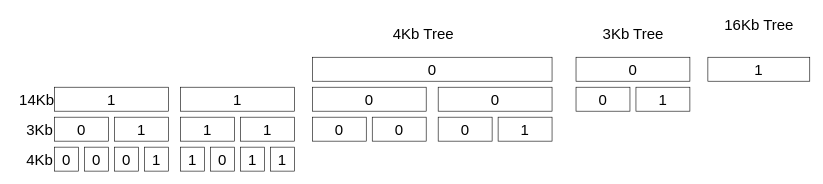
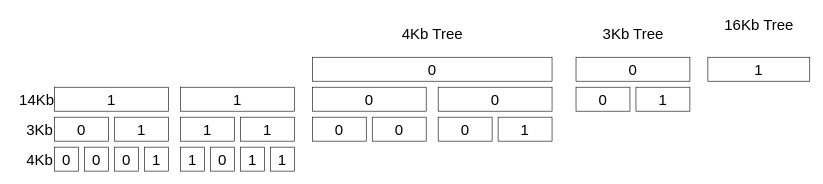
(423, 33) -> (432, 33)
